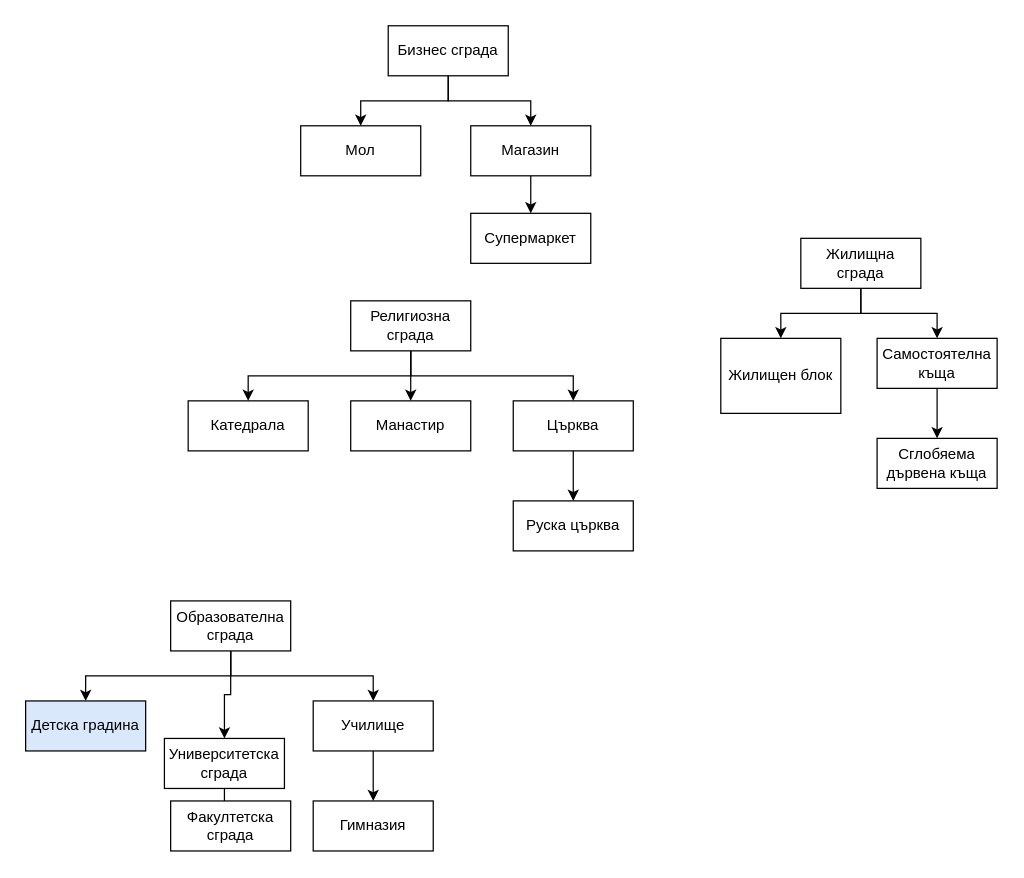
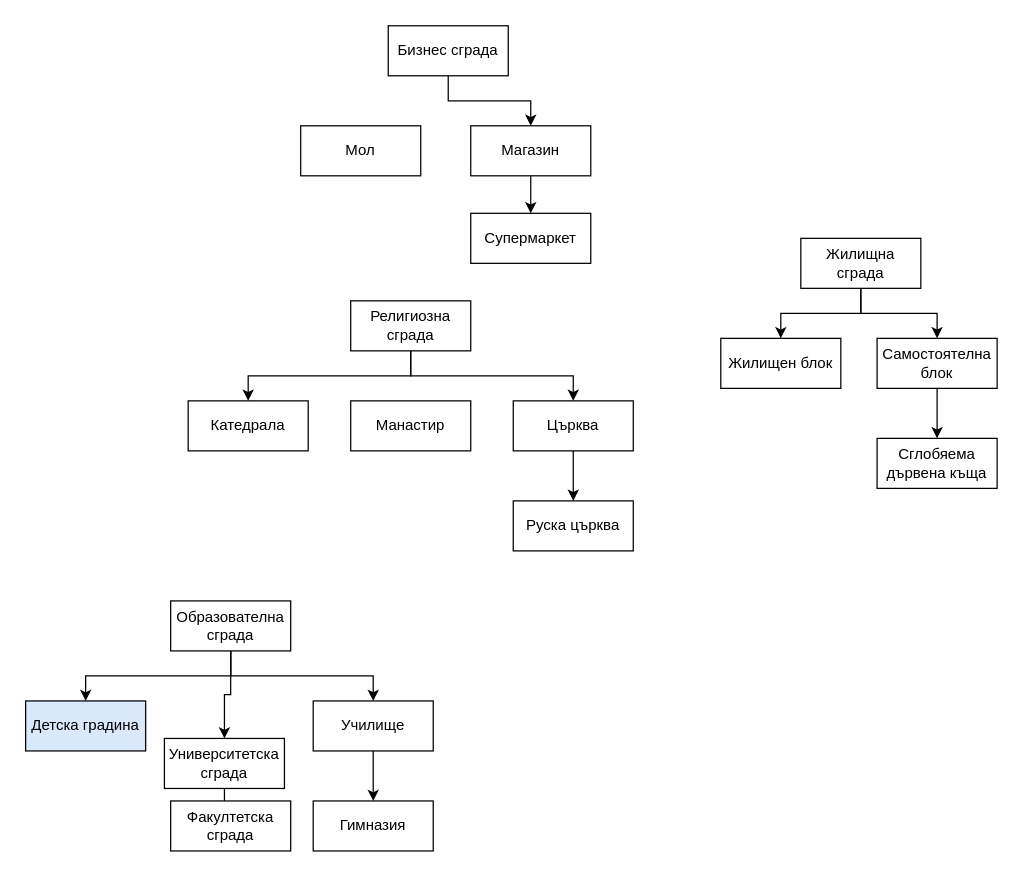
(396, 101) -> none
(937, 363) -> (937, 363)
(781, 376) -> (781, 363)
(411, 385) -> none
